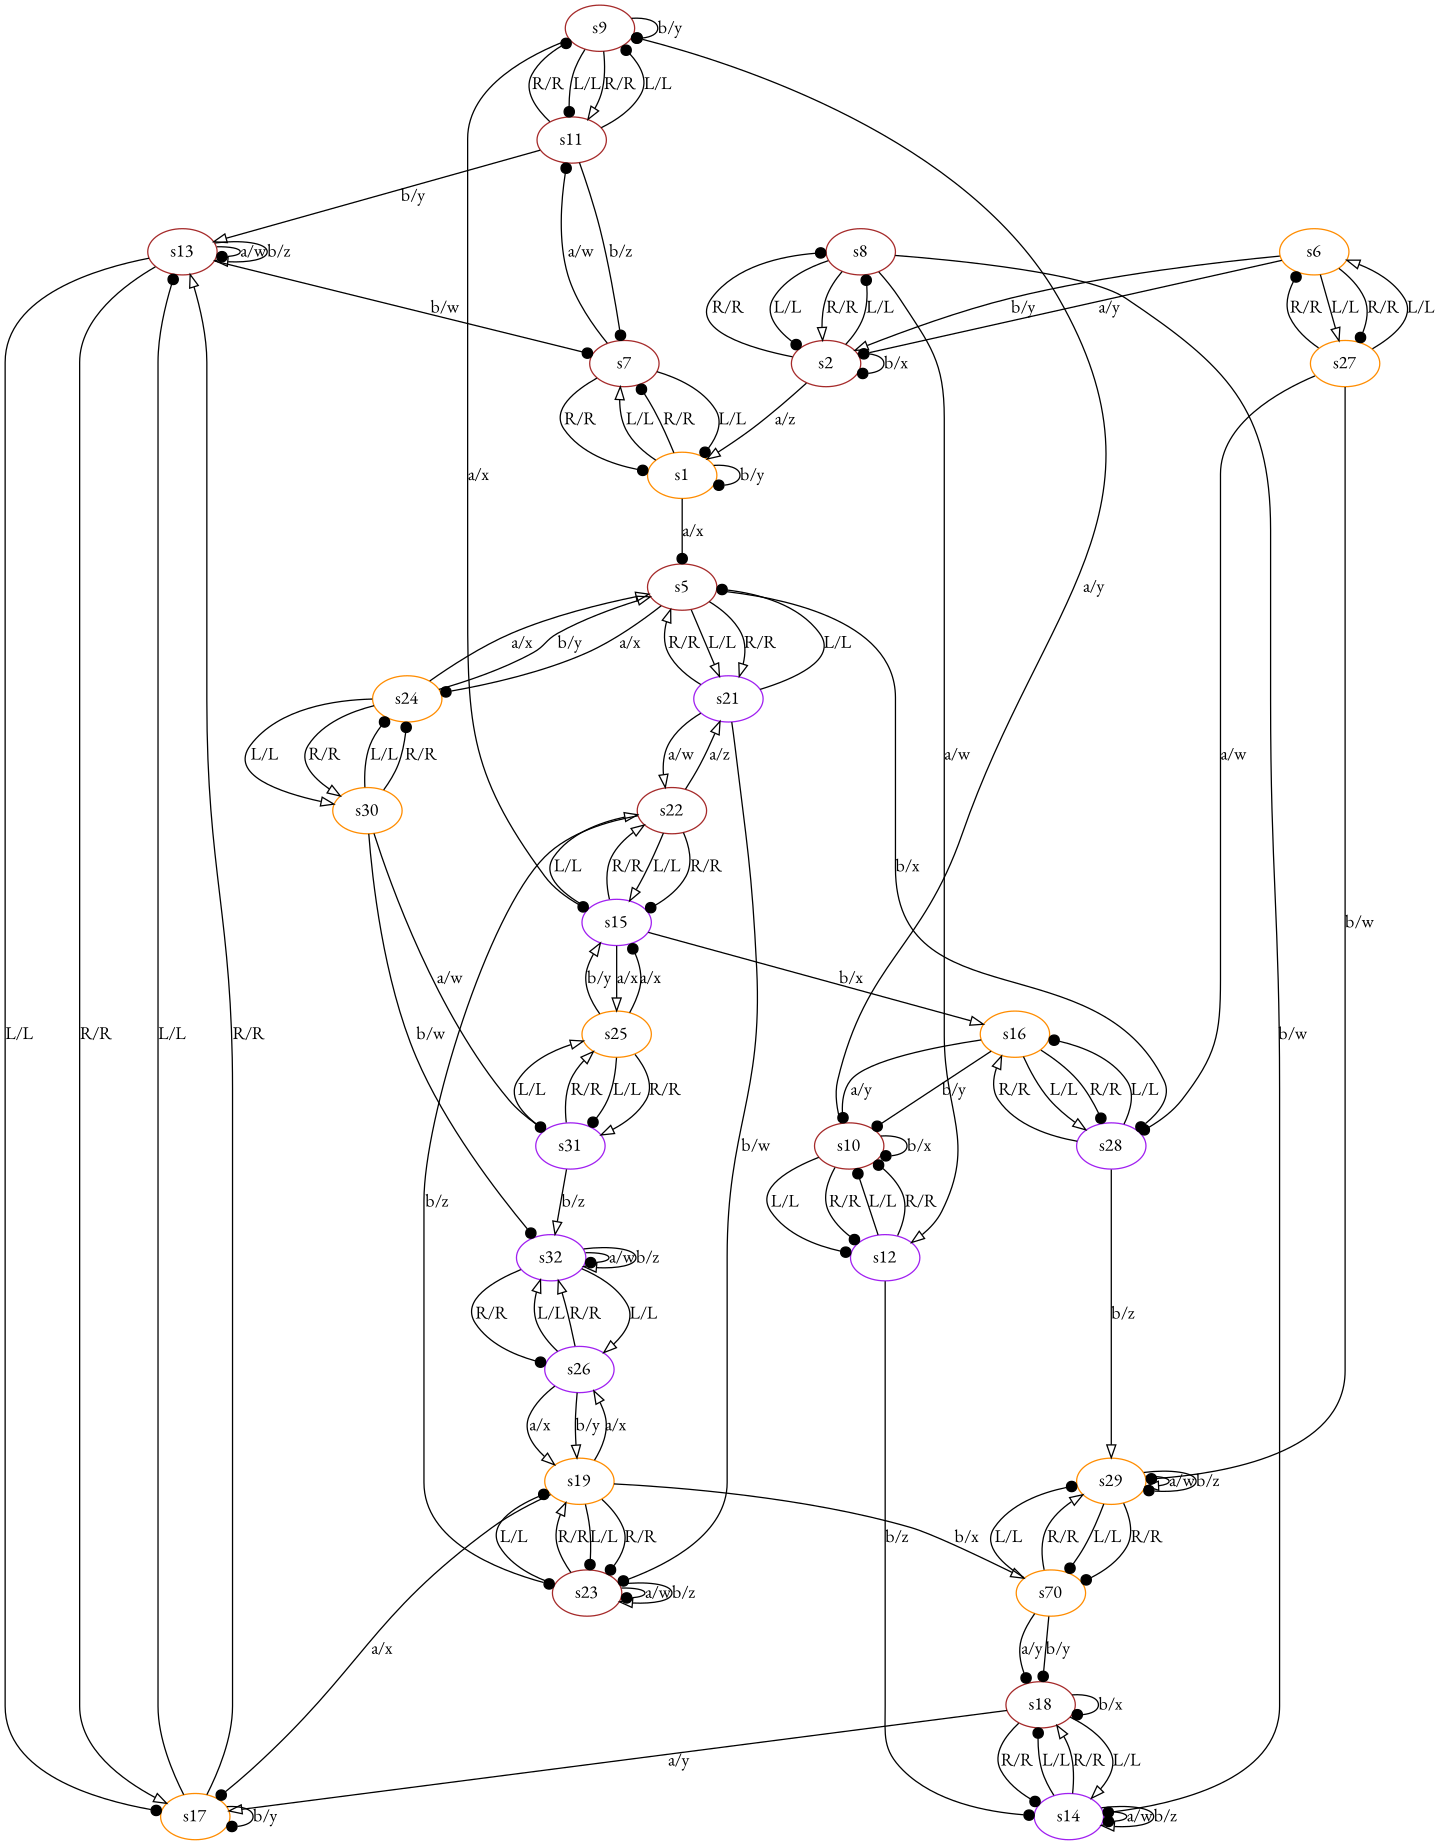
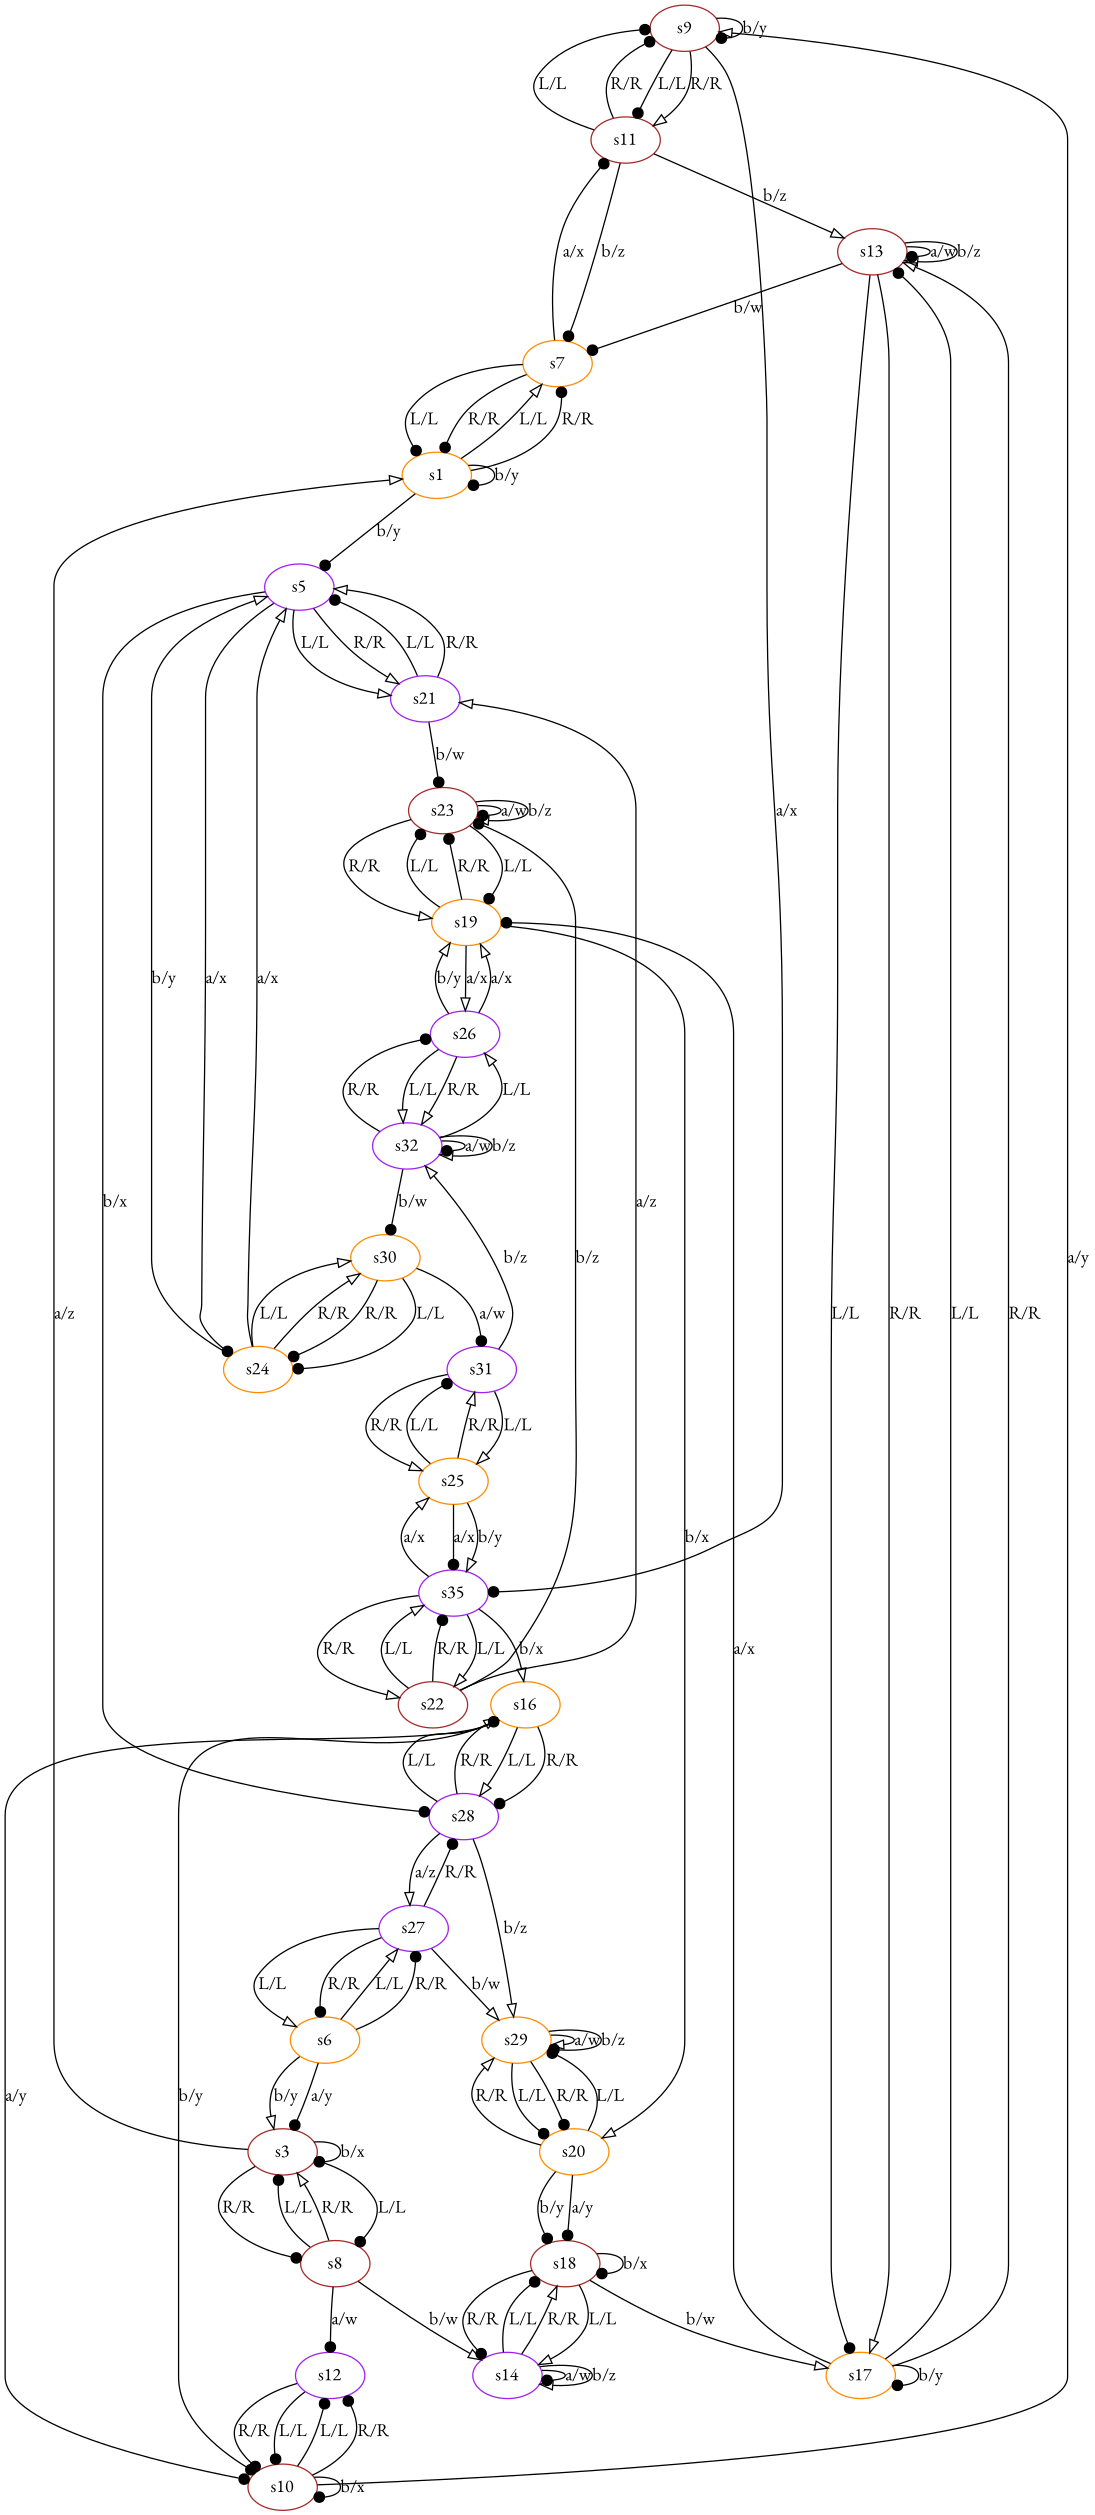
(413, 196) -> (775, 196)
(581, 252) -> (574, 252)
(624, 364) -> (558, 364)
(826, 364) -> (283, 2152)
(1345, 364) -> (414, 1928)
(1103, 486) -> (1068, 1459)
(693, 531) -> (389, 531)
(682, 587) -> (299, 587)
(672, 738) -> none
(944, 750) -> (331, 2314)
(1234, 755) -> (461, 1872)
(617, 922) -> (454, 1593)
(1278, 962) -> (413, 2319)
(1345, 997) -> (461, 1980)
(412, 1046) -> (397, 1197)
(1051, 1593) -> (574, 2152)
(885, 1594) -> none
(378, 1632) -> (734, 1586)
(679, 1761) -> (701, 2320)
none -> (417, 1859)
